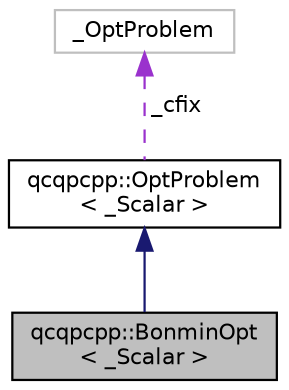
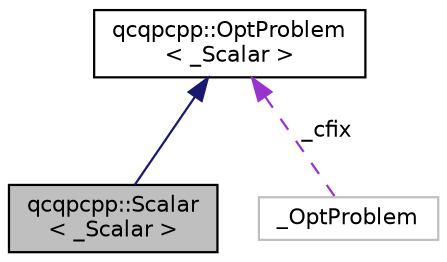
(145, 118) -> (300, 147)
(145, 346) -> (113, 219)
